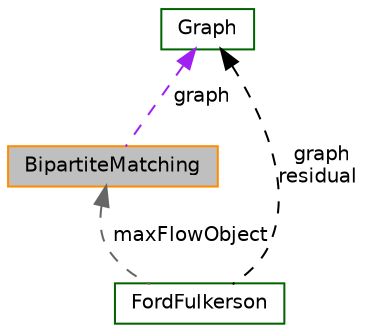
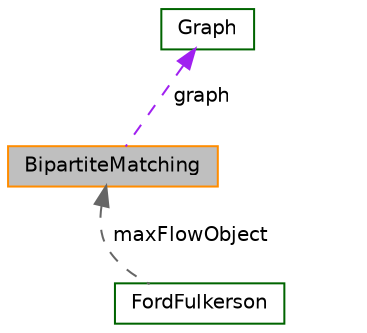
(277, 178) -> none
